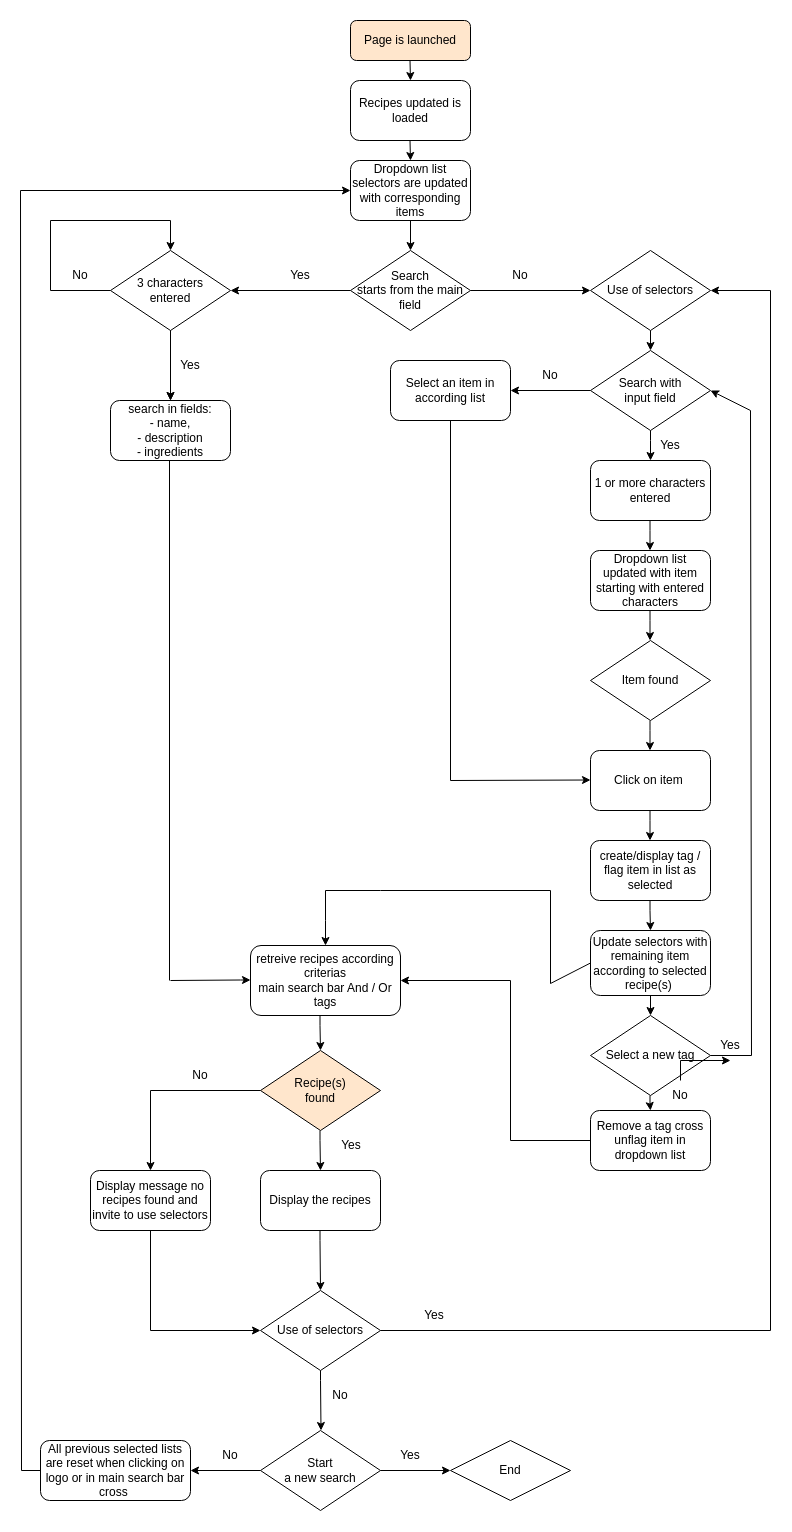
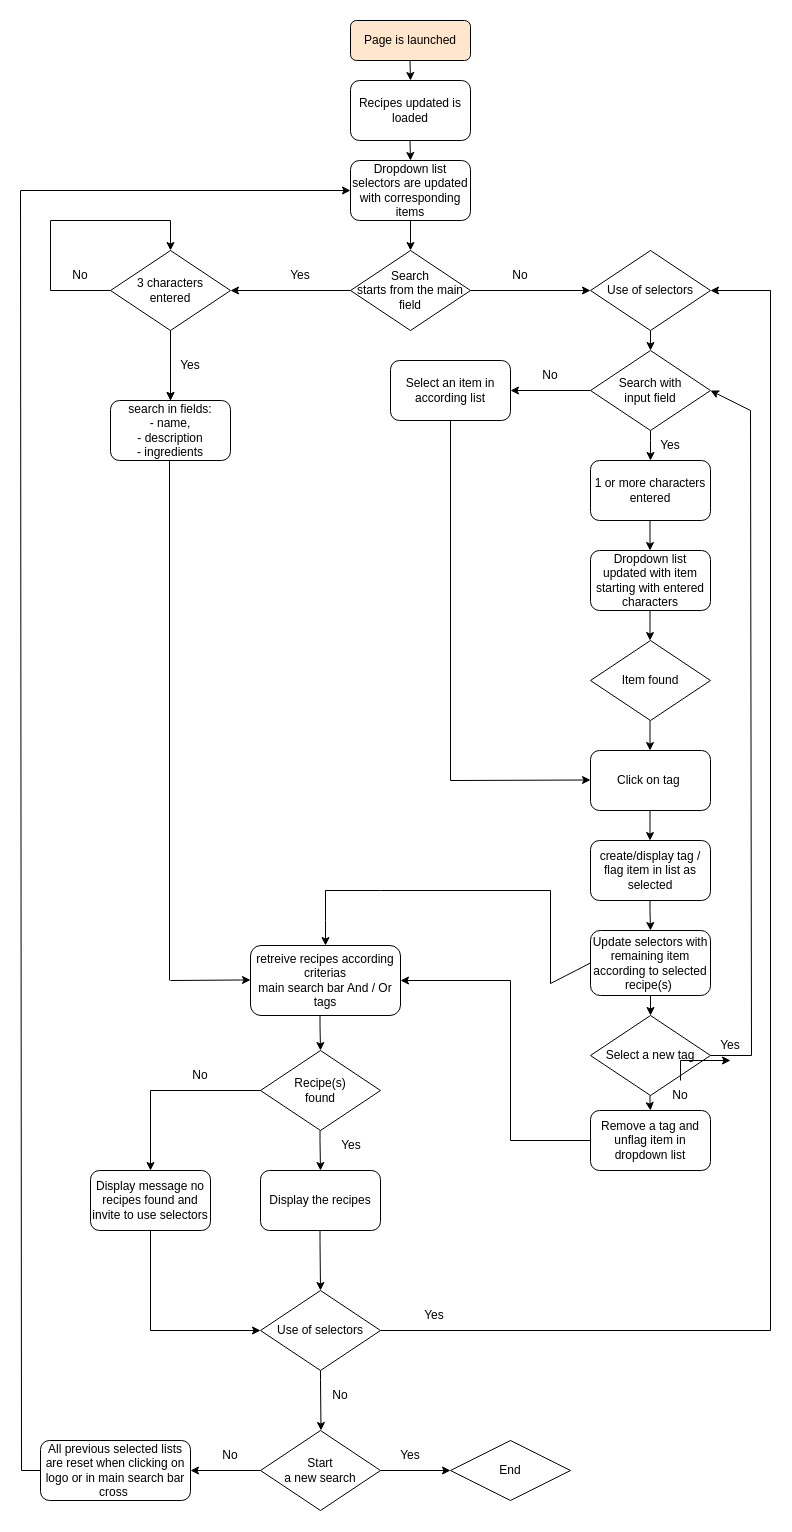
(651, 781) -> (651, 781)
(321, 1091) -> (321, 1091)
(651, 1141) -> (651, 1141)
